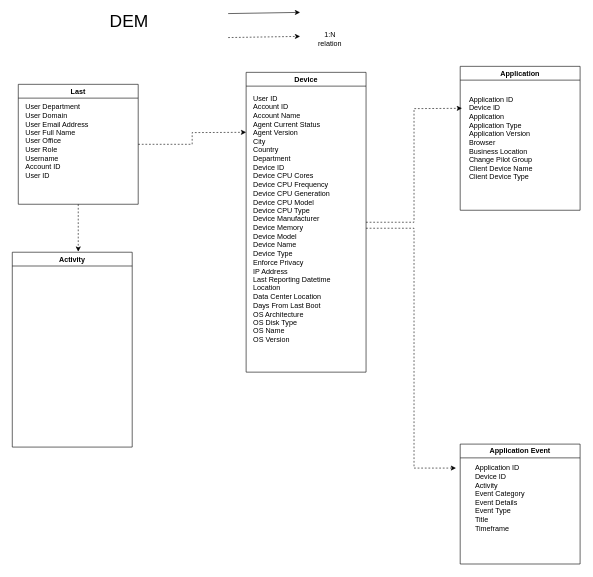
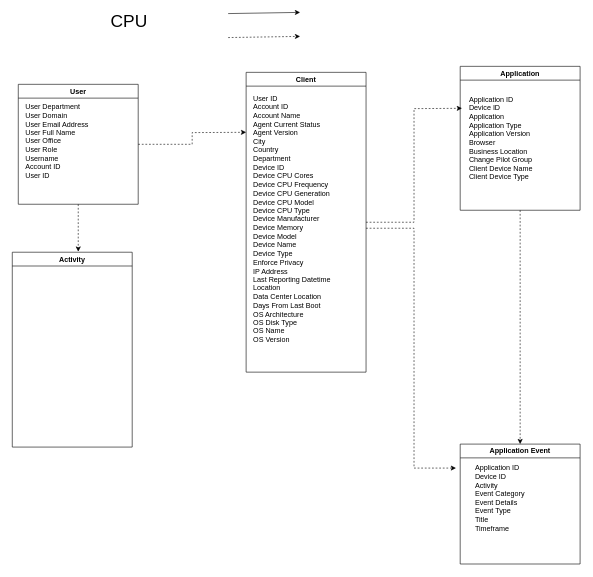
(129, 21) -> (129, 21)
(330, 39) -> none
(306, 80) -> (306, 80)
(78, 92) -> (78, 92)
none -> (521, 438)
